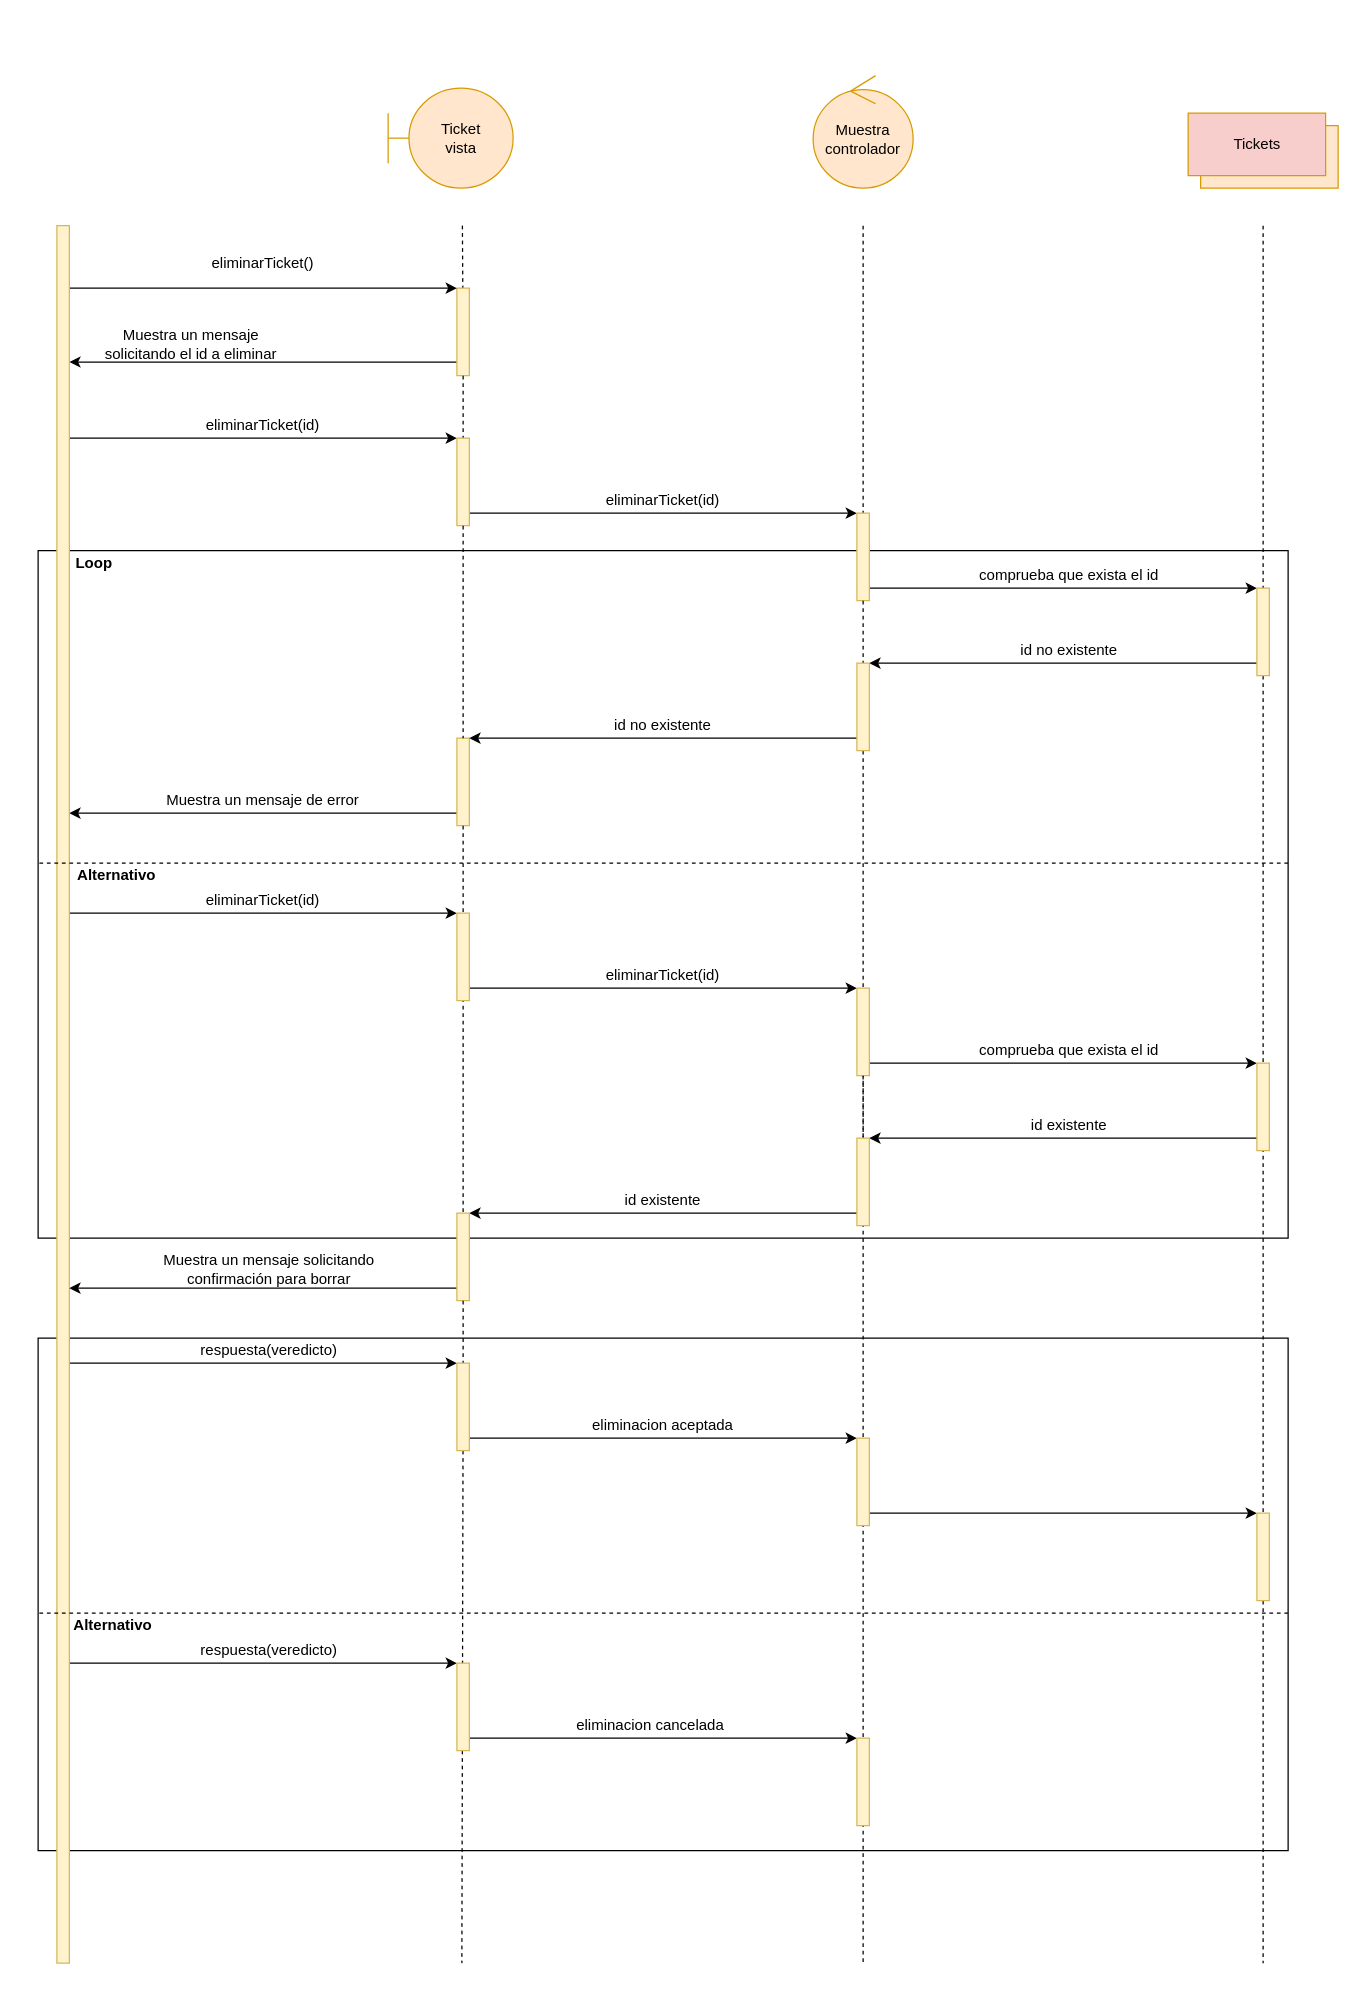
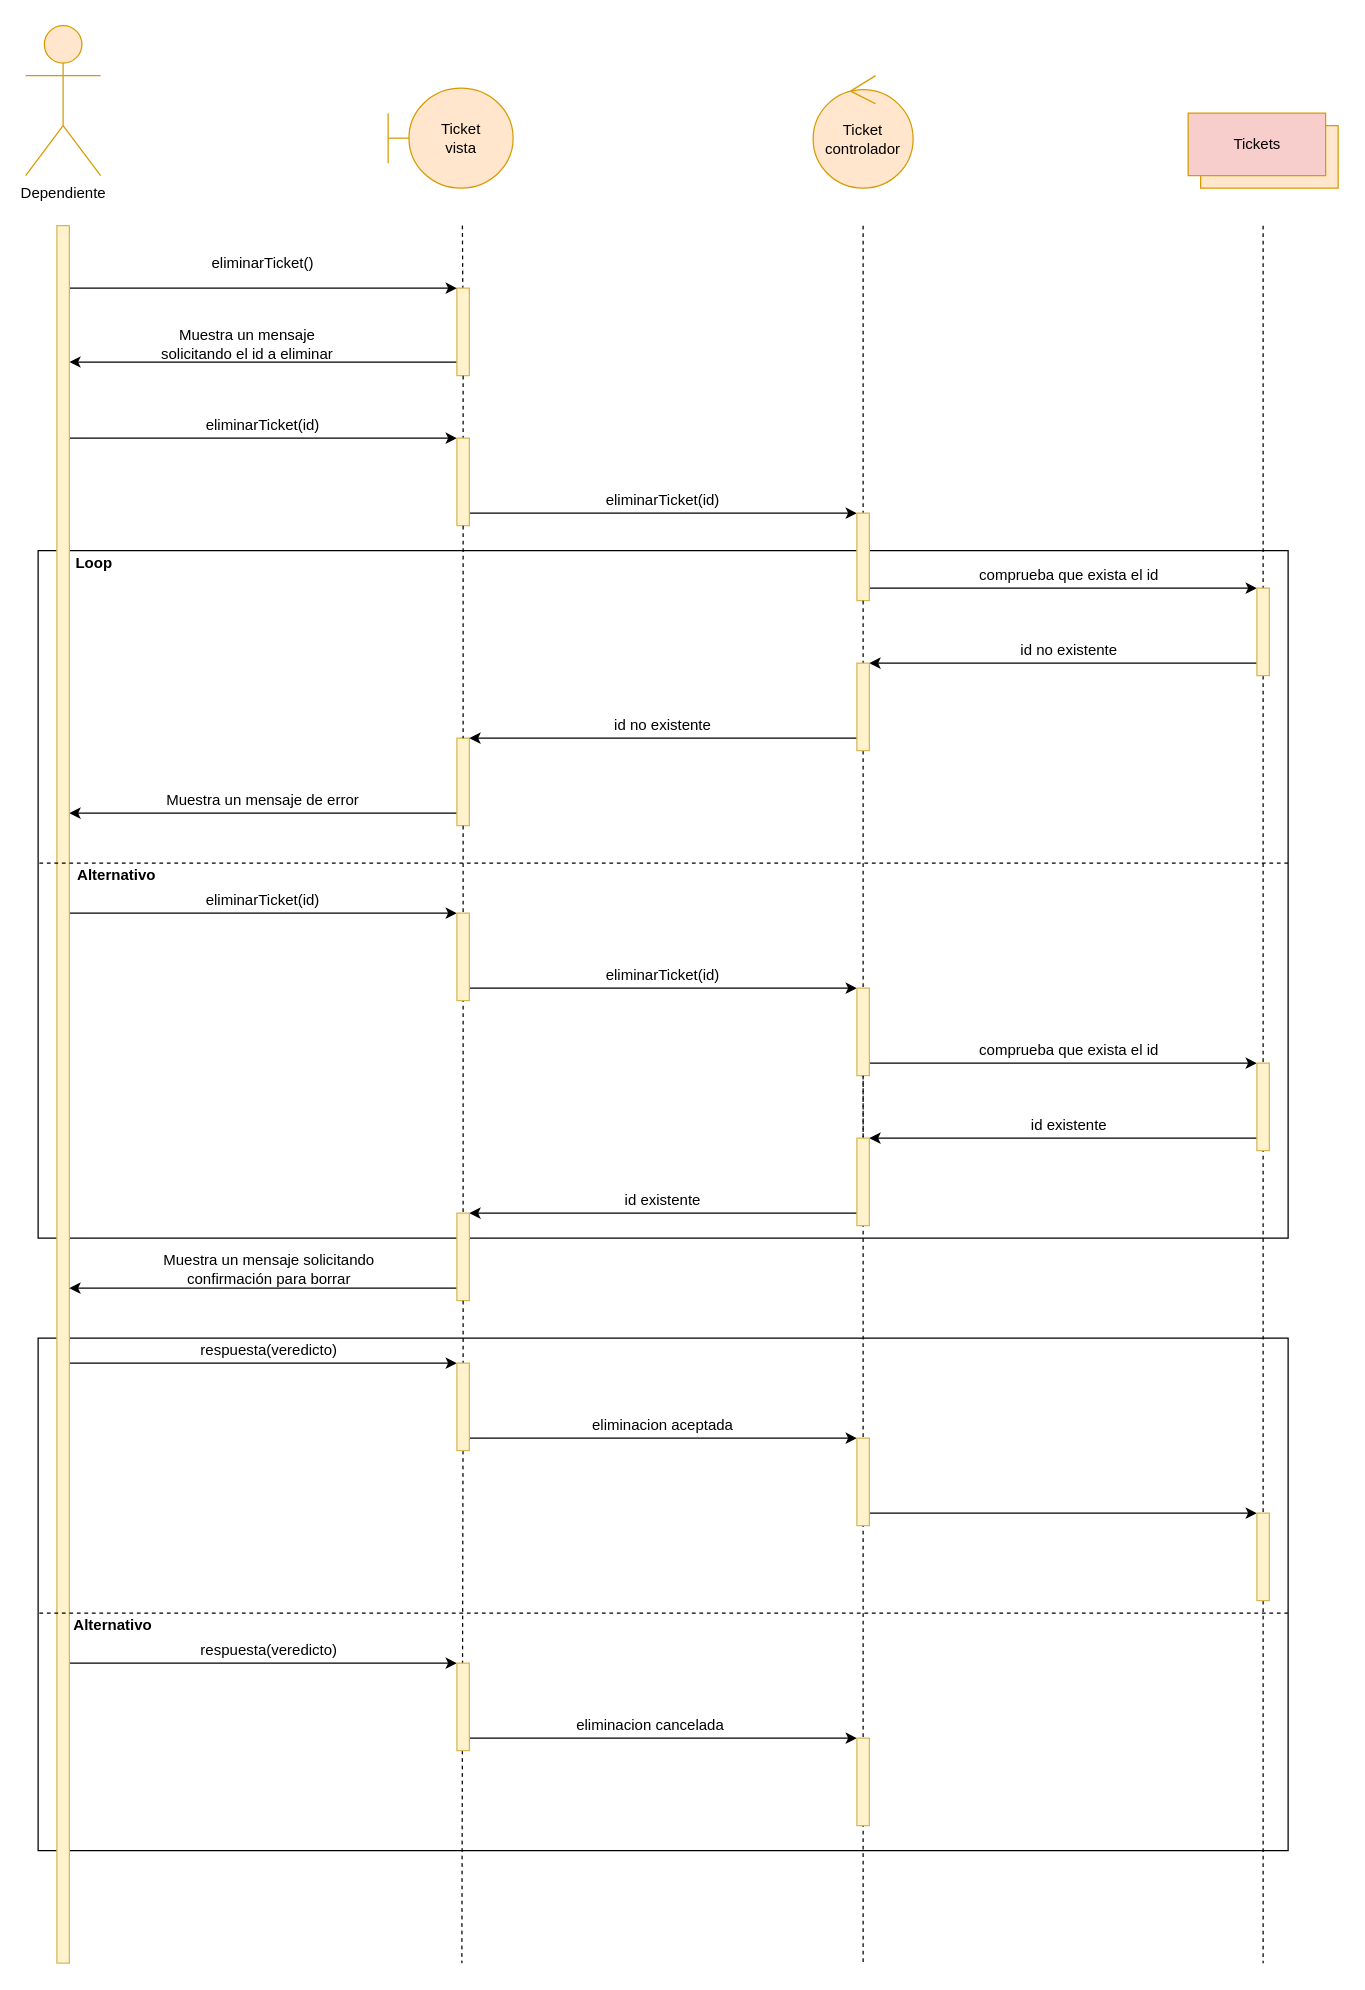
none -> (63, 101)
(863, 139) -> (863, 139)
(191, 344) -> (248, 344)
